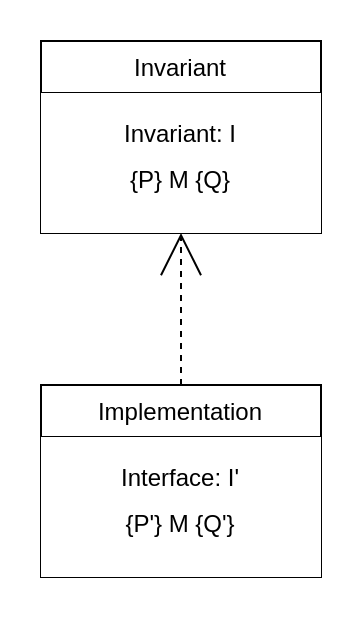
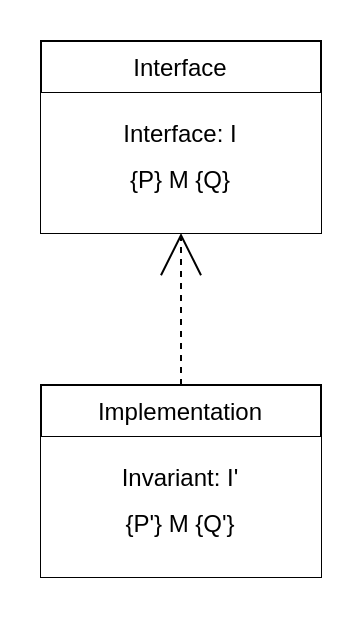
(180, 68) -> (180, 68)
(180, 134) -> (180, 134)
(180, 478) -> (180, 478)
